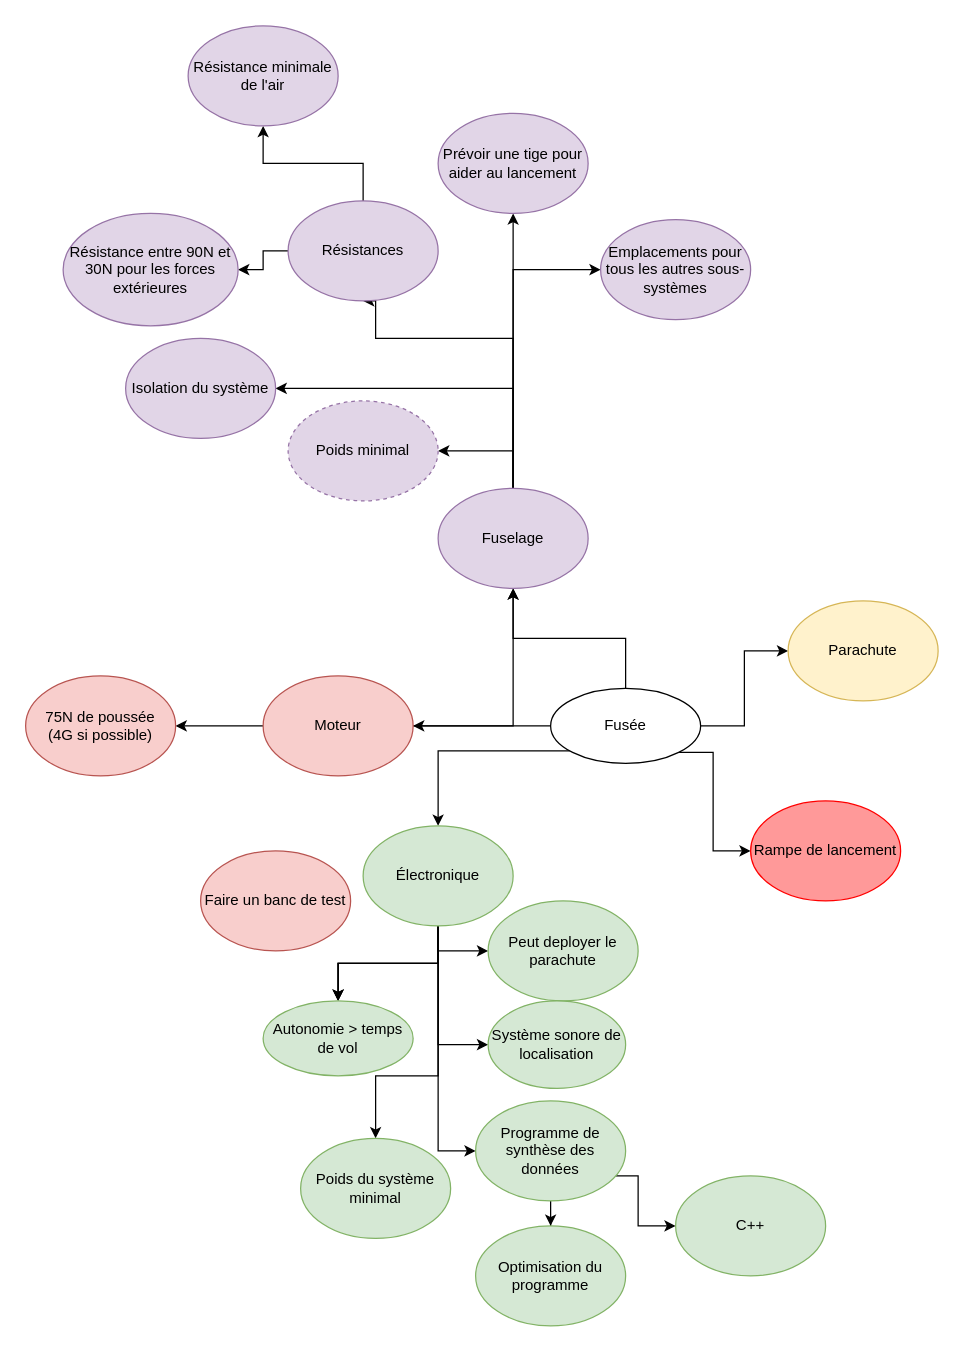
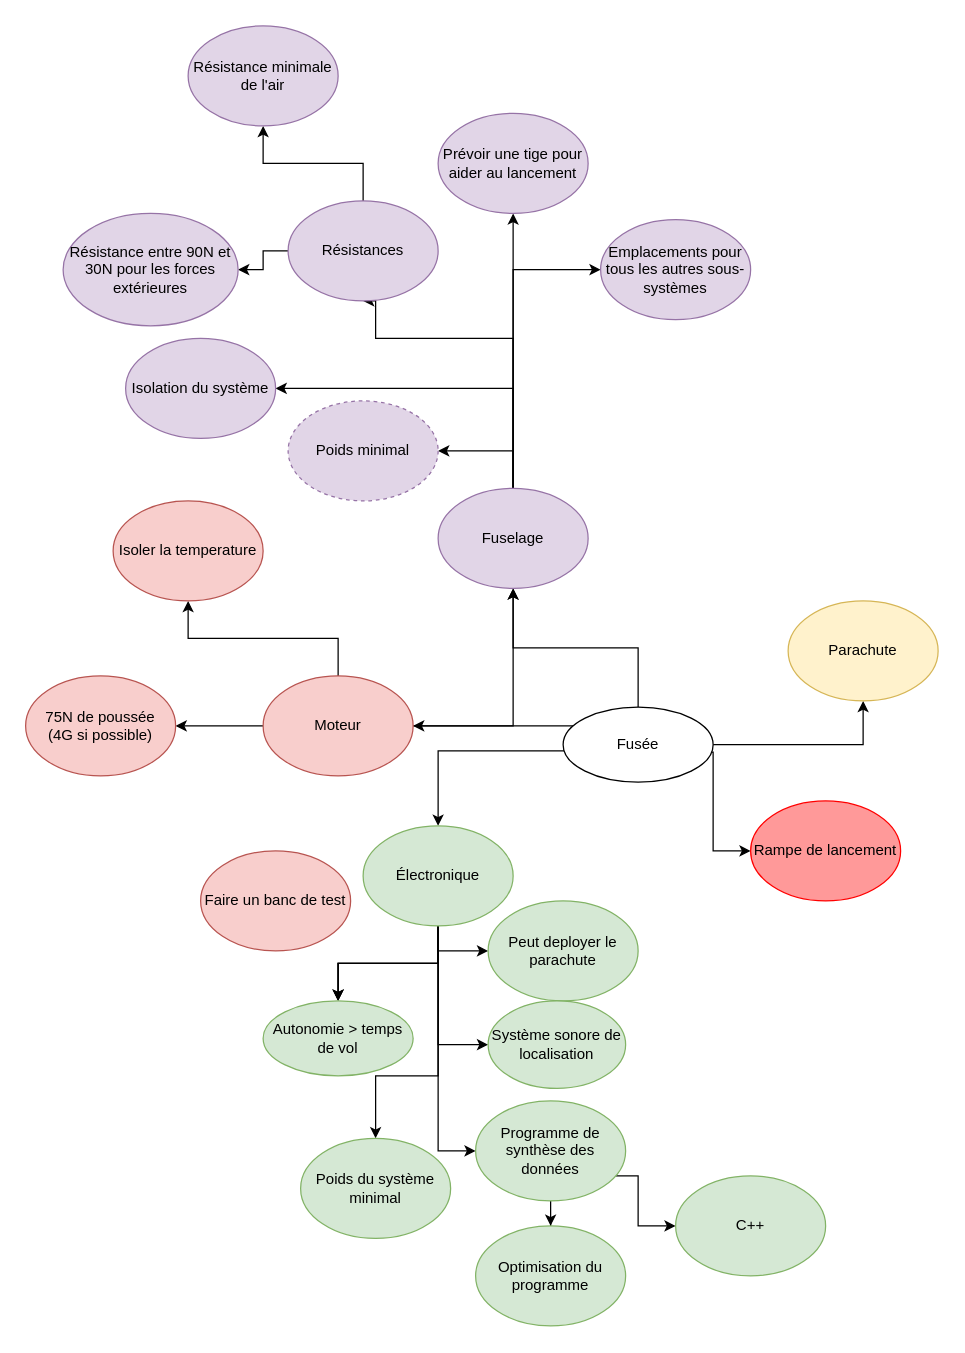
none -> (188, 551)
none -> (267, 638)
(626, 726) -> (638, 744)
